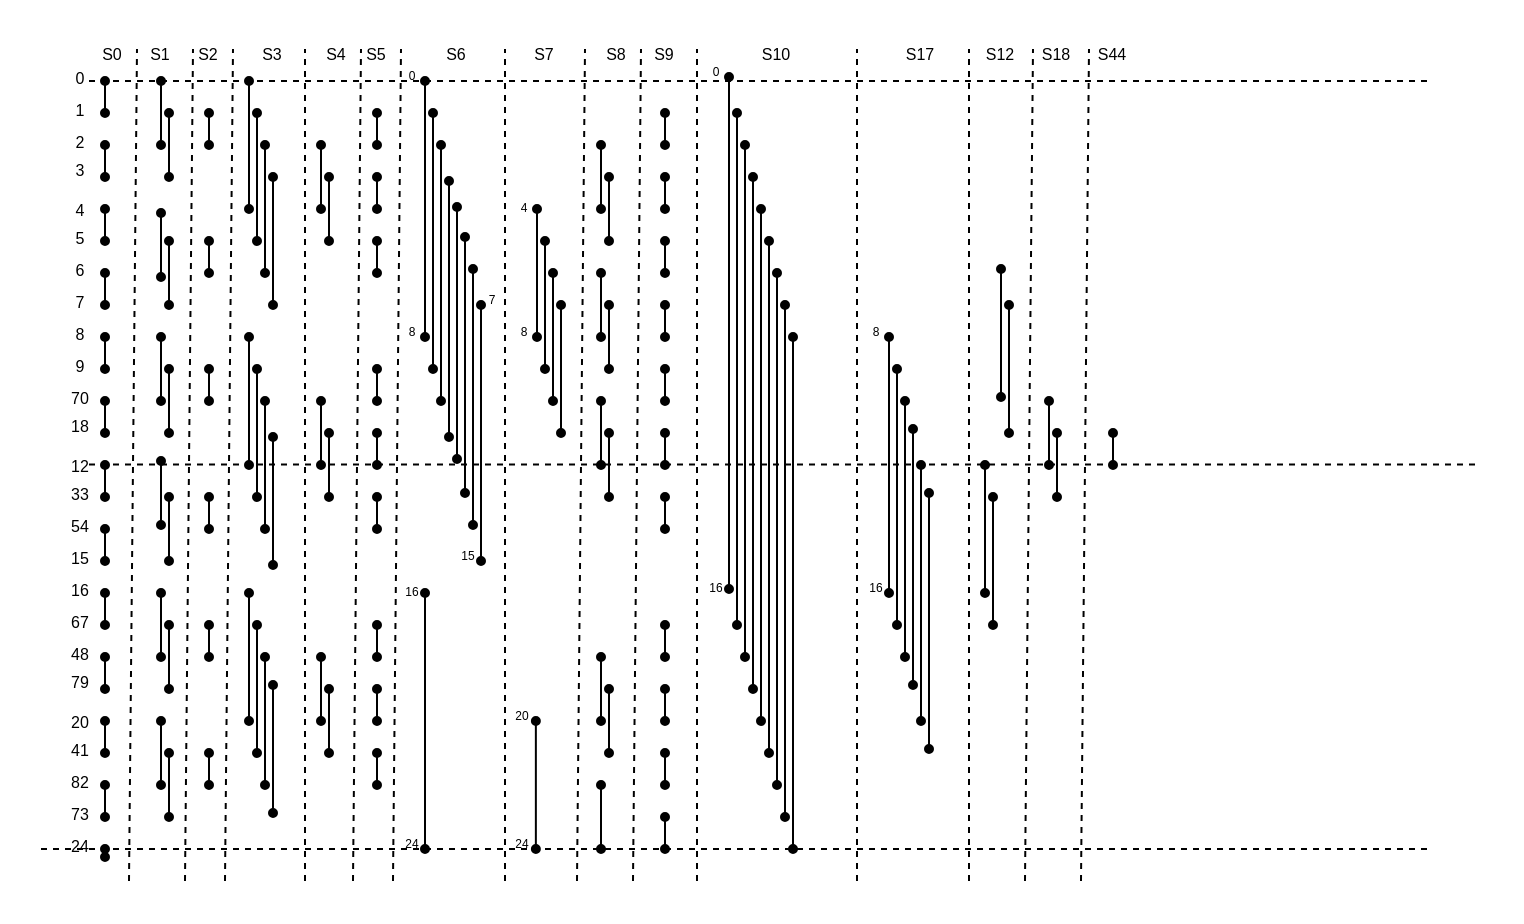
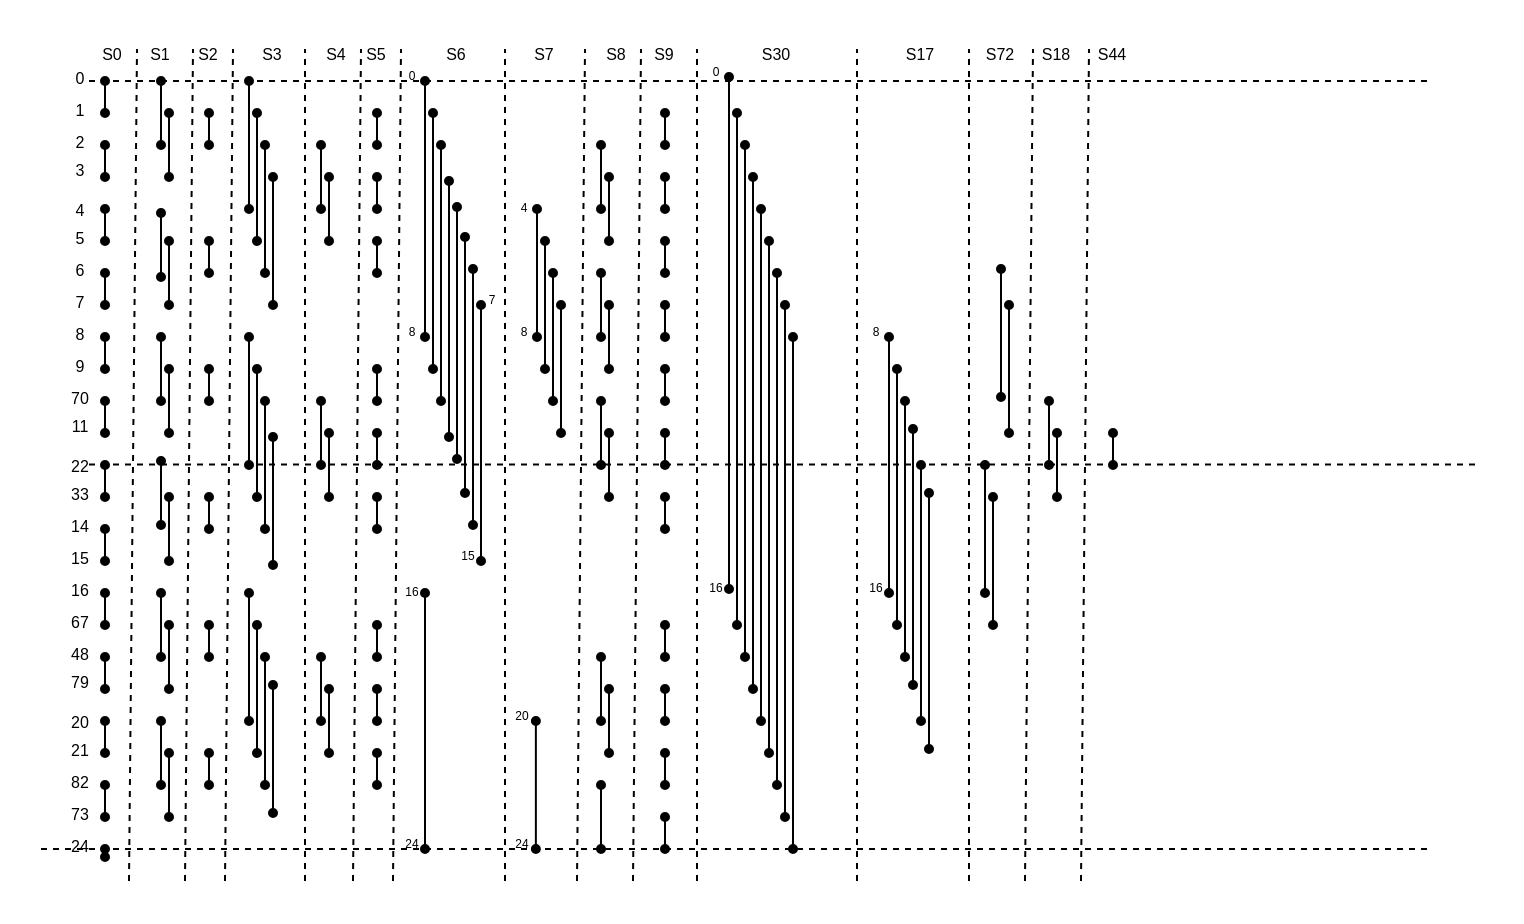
(777, 53) -> (777, 53)
(1001, 53) -> (1001, 53)
(81, 425) -> (81, 425)
(81, 465) -> (81, 465)
(81, 525) -> (81, 525)
(81, 749) -> (81, 749)
